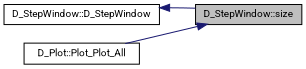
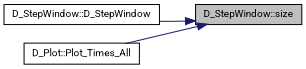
(183, 8) -> (172, 21)
(82, 54) -> (82, 54)
